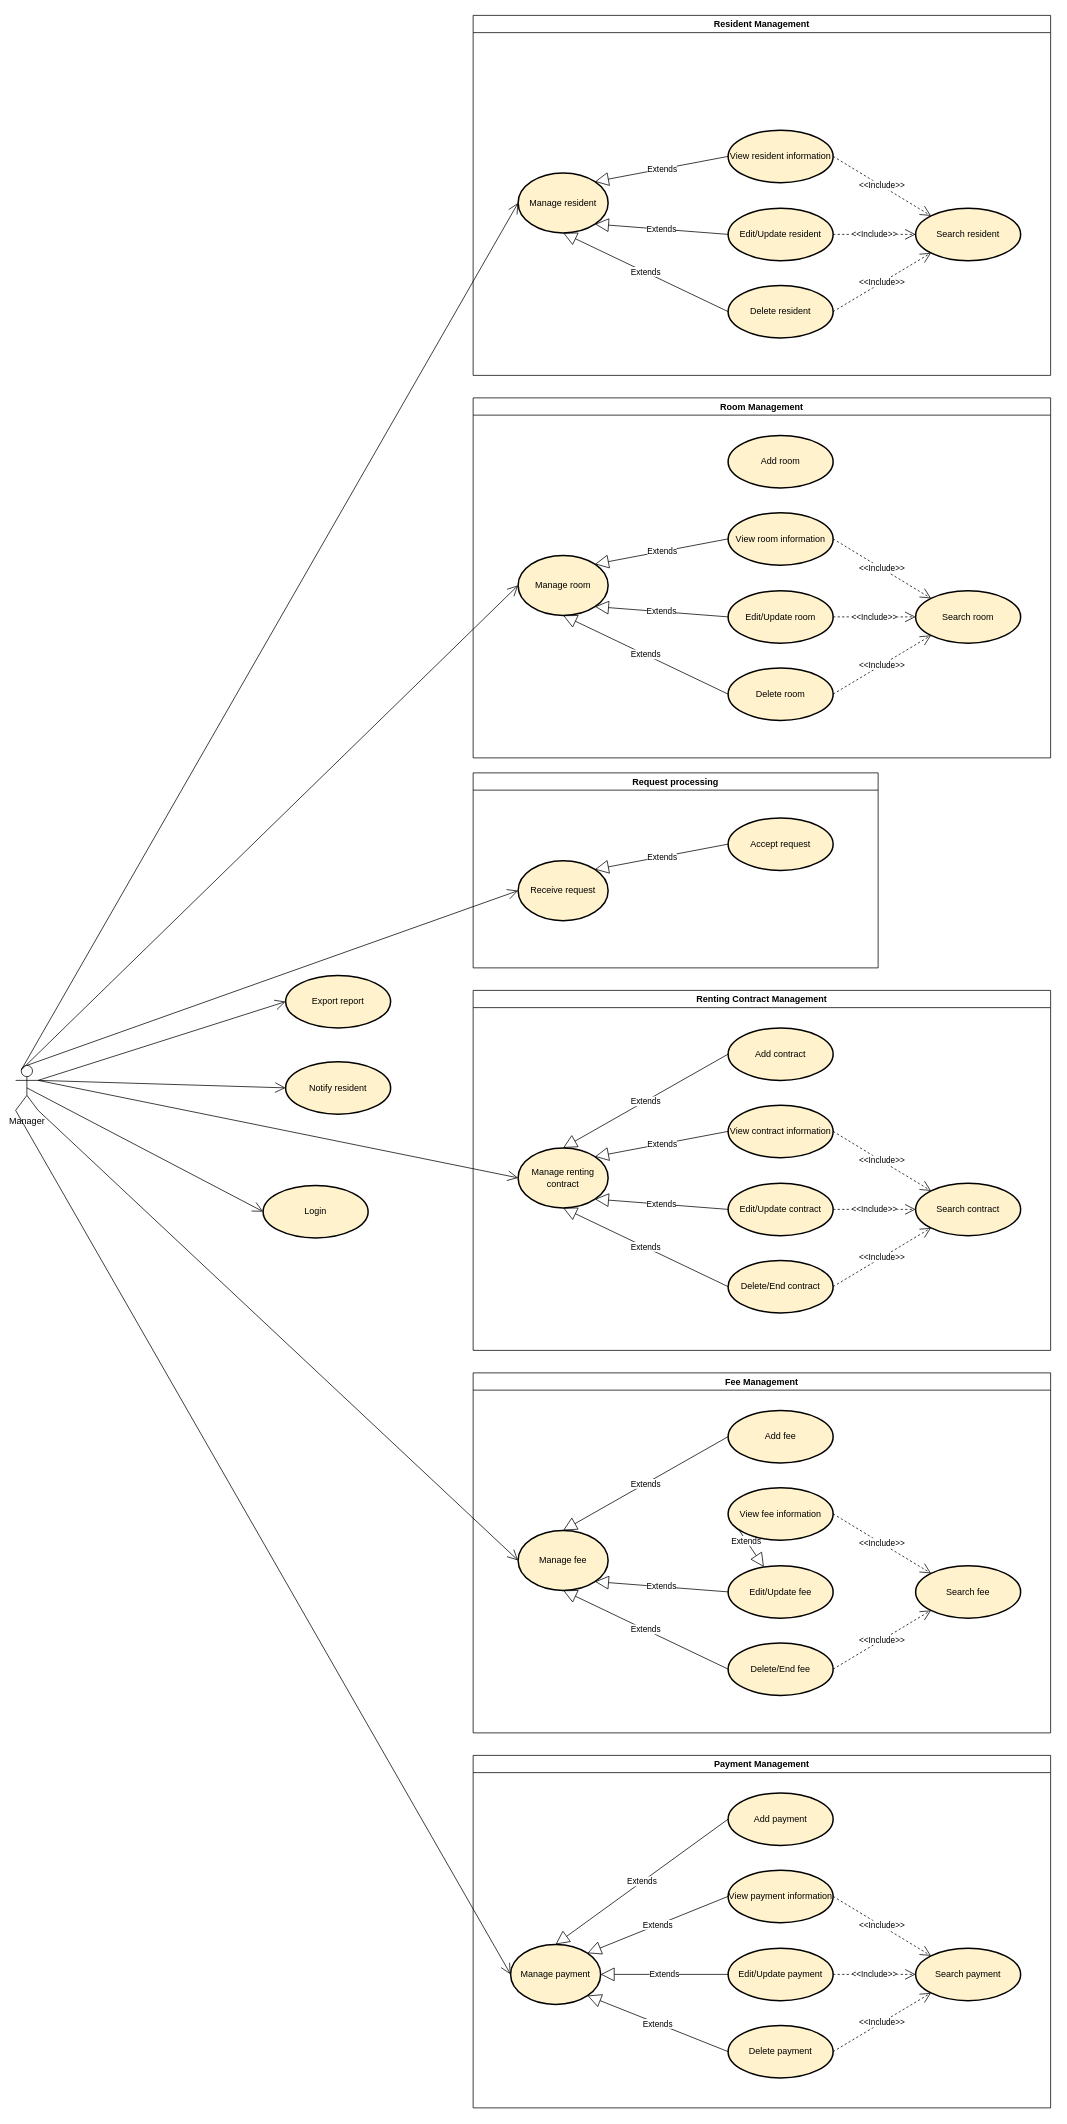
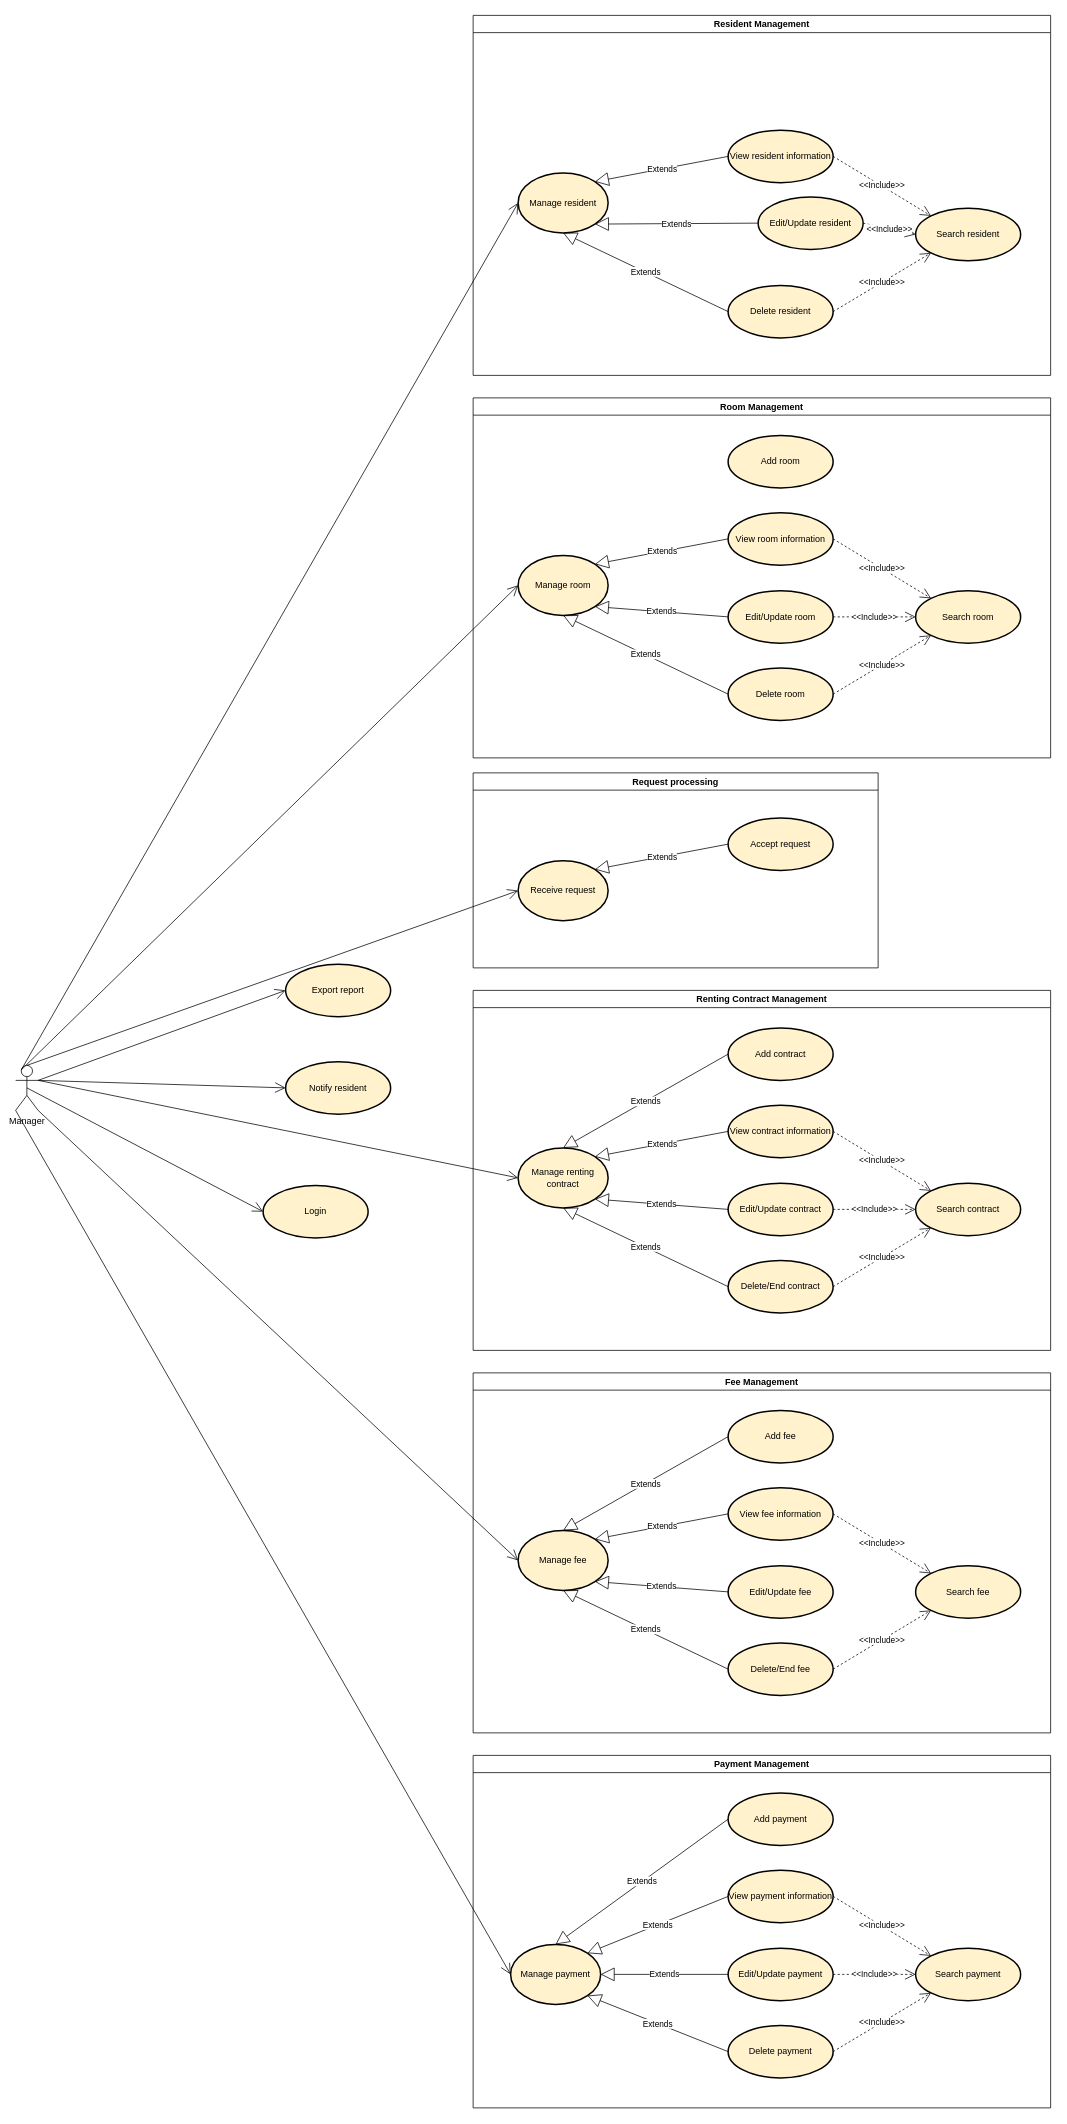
(780, 234) -> (810, 223)
(338, 1002) -> (338, 990)
(747, 1542) -> (668, 1525)
